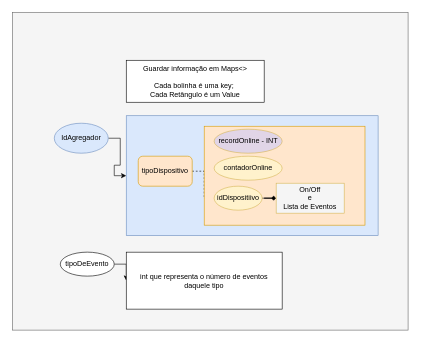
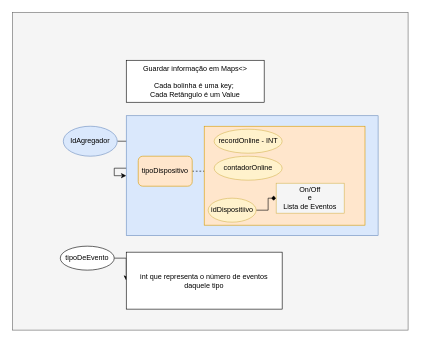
(81, 138) -> (90, 141)
(248, 141) -> (248, 141)
(238, 198) -> (232, 210)
(87, 264) -> (87, 258)
